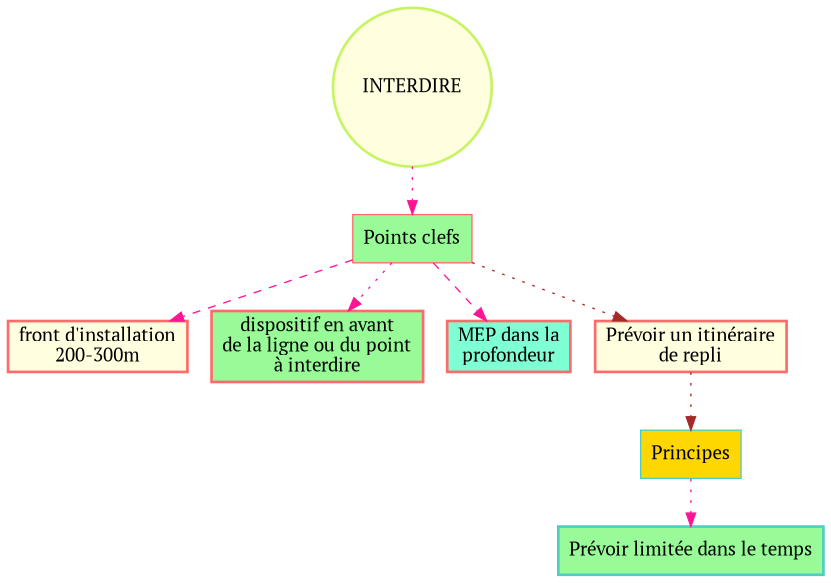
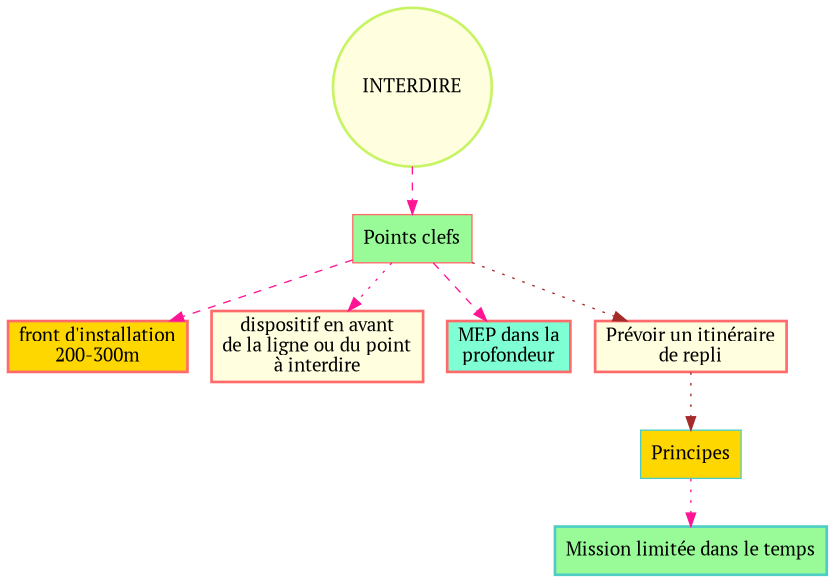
(412, 183) -> (412, 183)
(98, 346) -> (98, 346)
(317, 346) -> (317, 346)
(691, 551) -> (691, 551)
